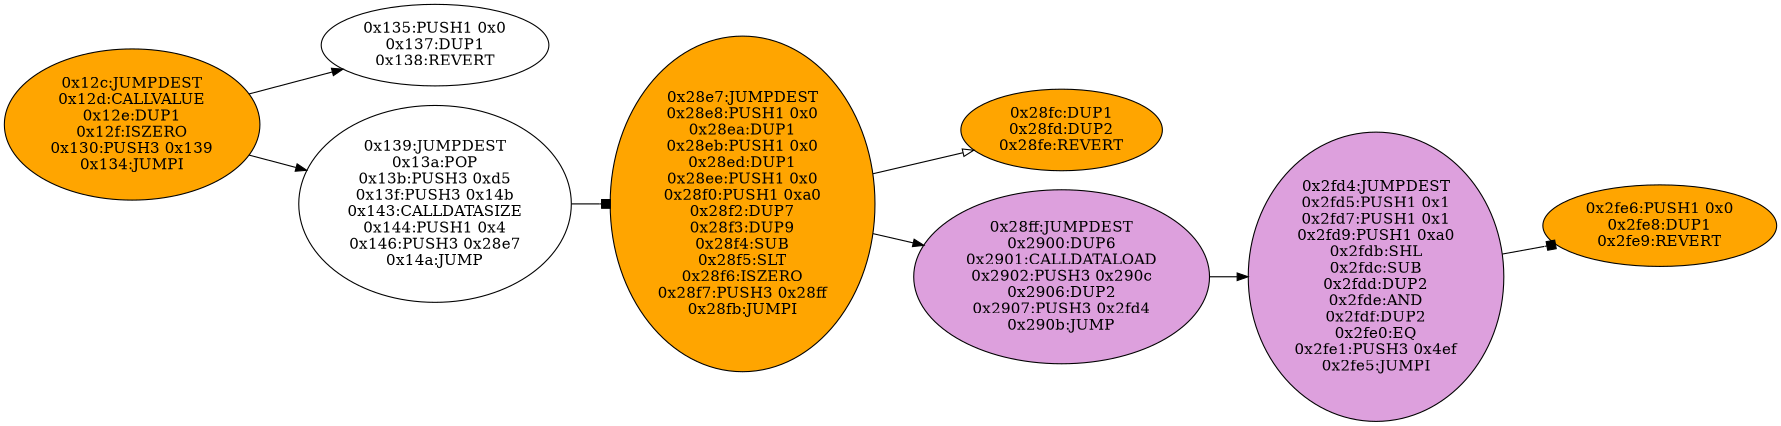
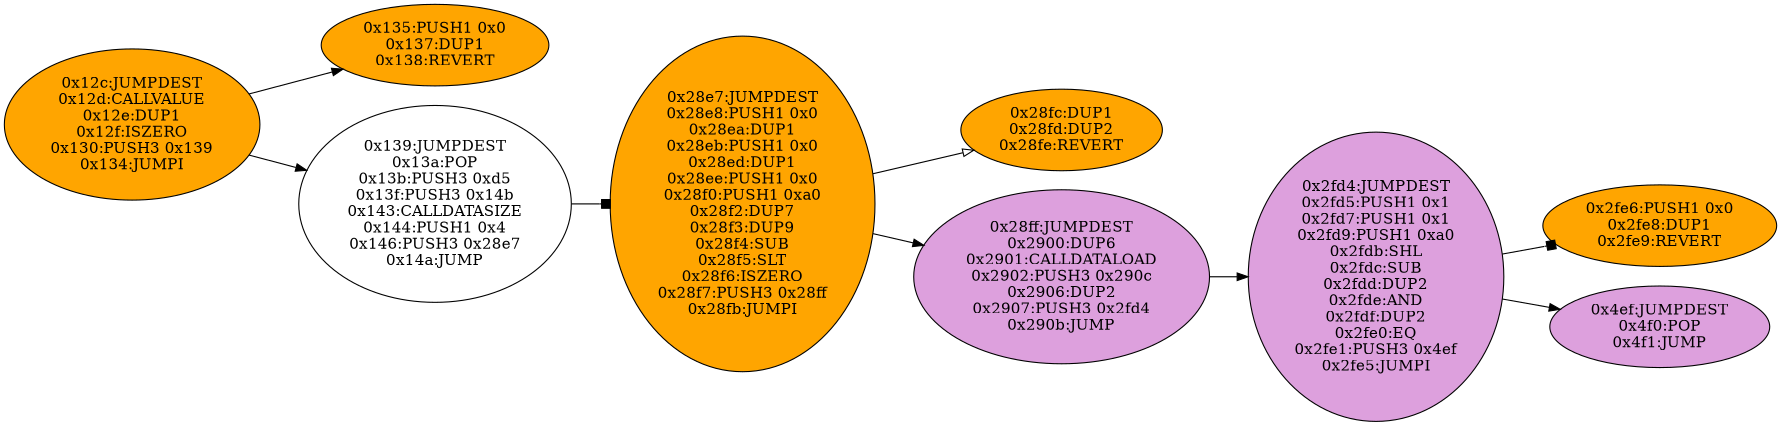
(435, 45) -> (435, 45)
none -> (1660, 327)
